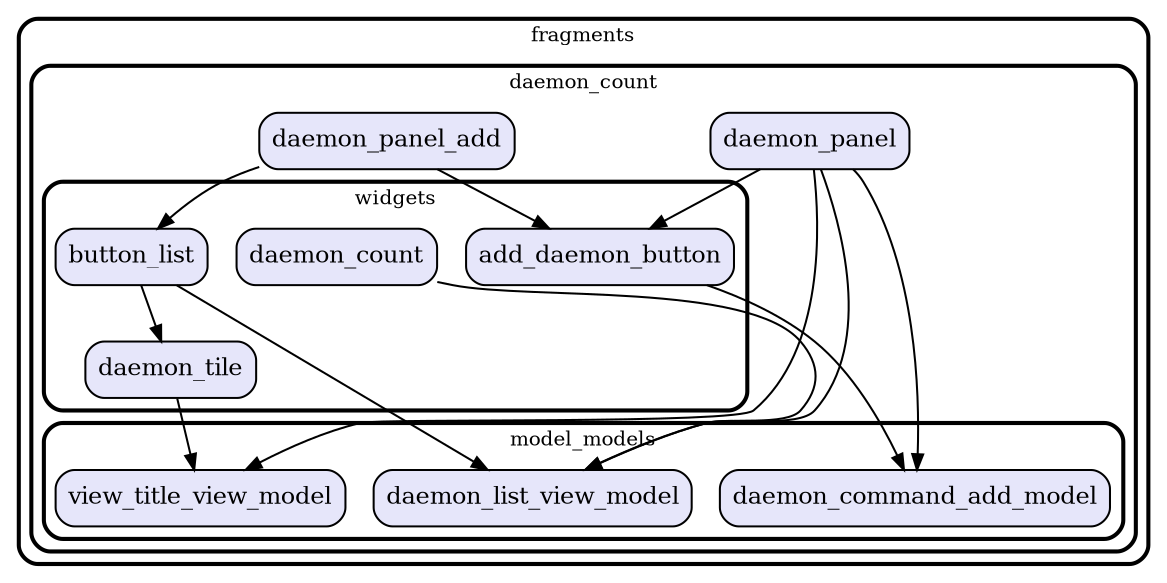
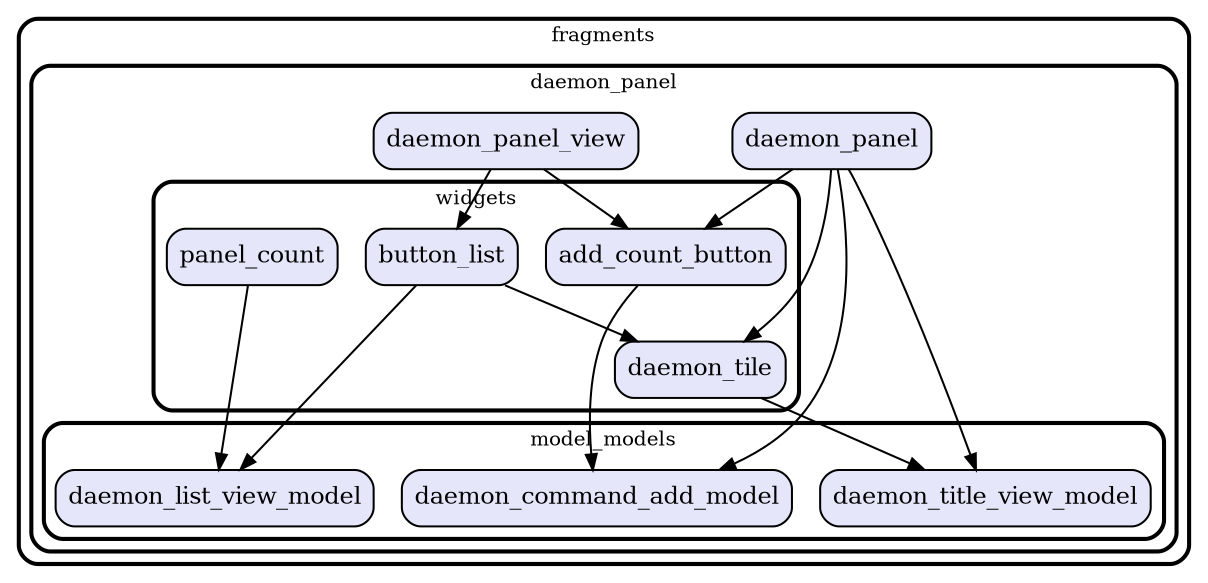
(584, 83) -> (604, 83)
(387, 141) -> (506, 141)
(337, 257) -> (252, 257)
(600, 257) -> (666, 257)
(822, 399) -> (813, 260)
(201, 498) -> (985, 498)
